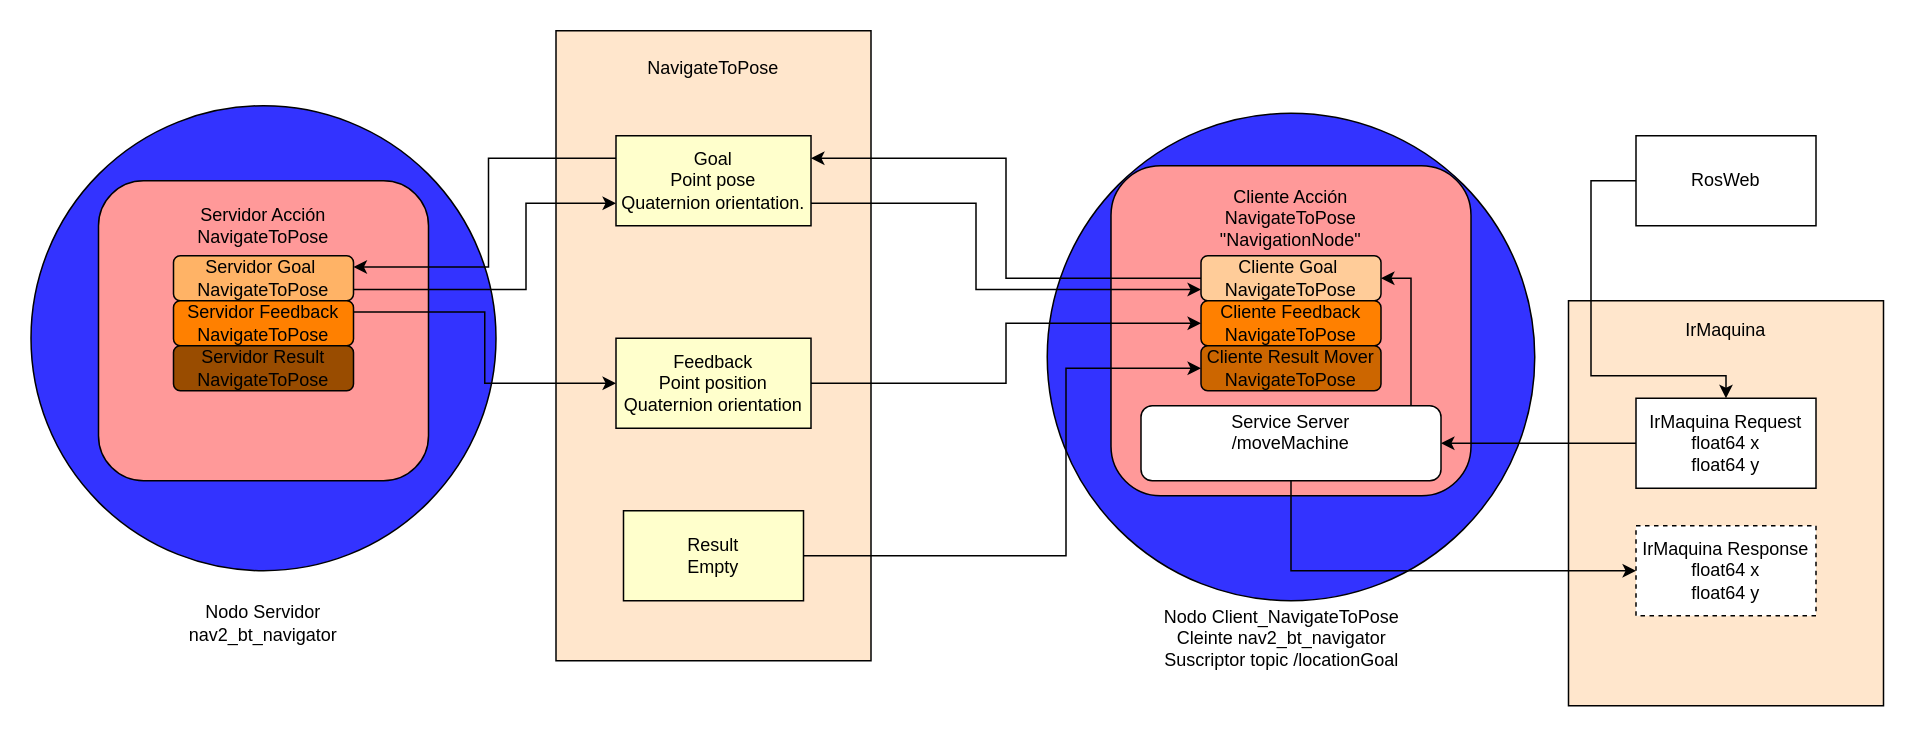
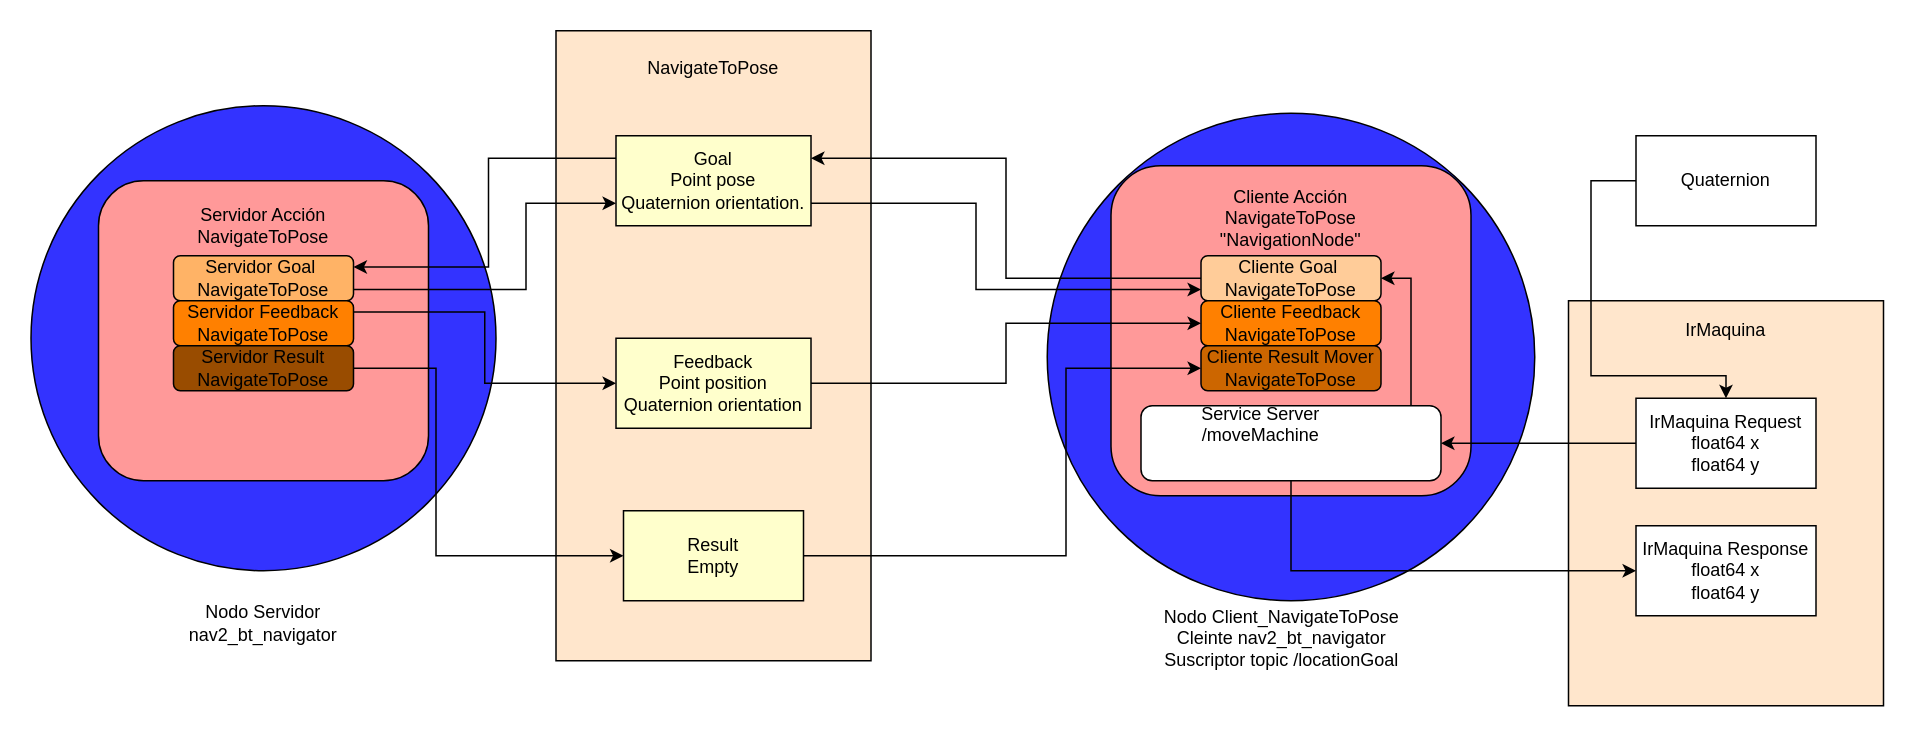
(1726, 181) -> (1726, 181)
(1291, 443) -> (1261, 436)
none -> (436, 510)
(1726, 571) -> (1726, 571)
